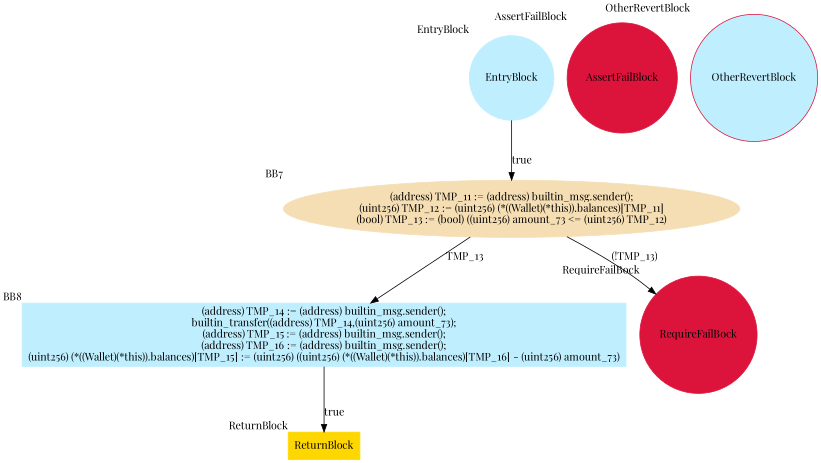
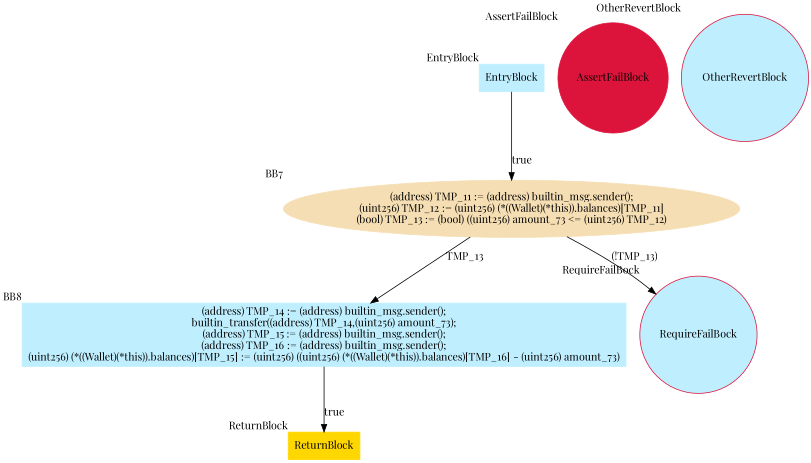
(512, 78) -> (512, 78)
(698, 335) -> (698, 335)
